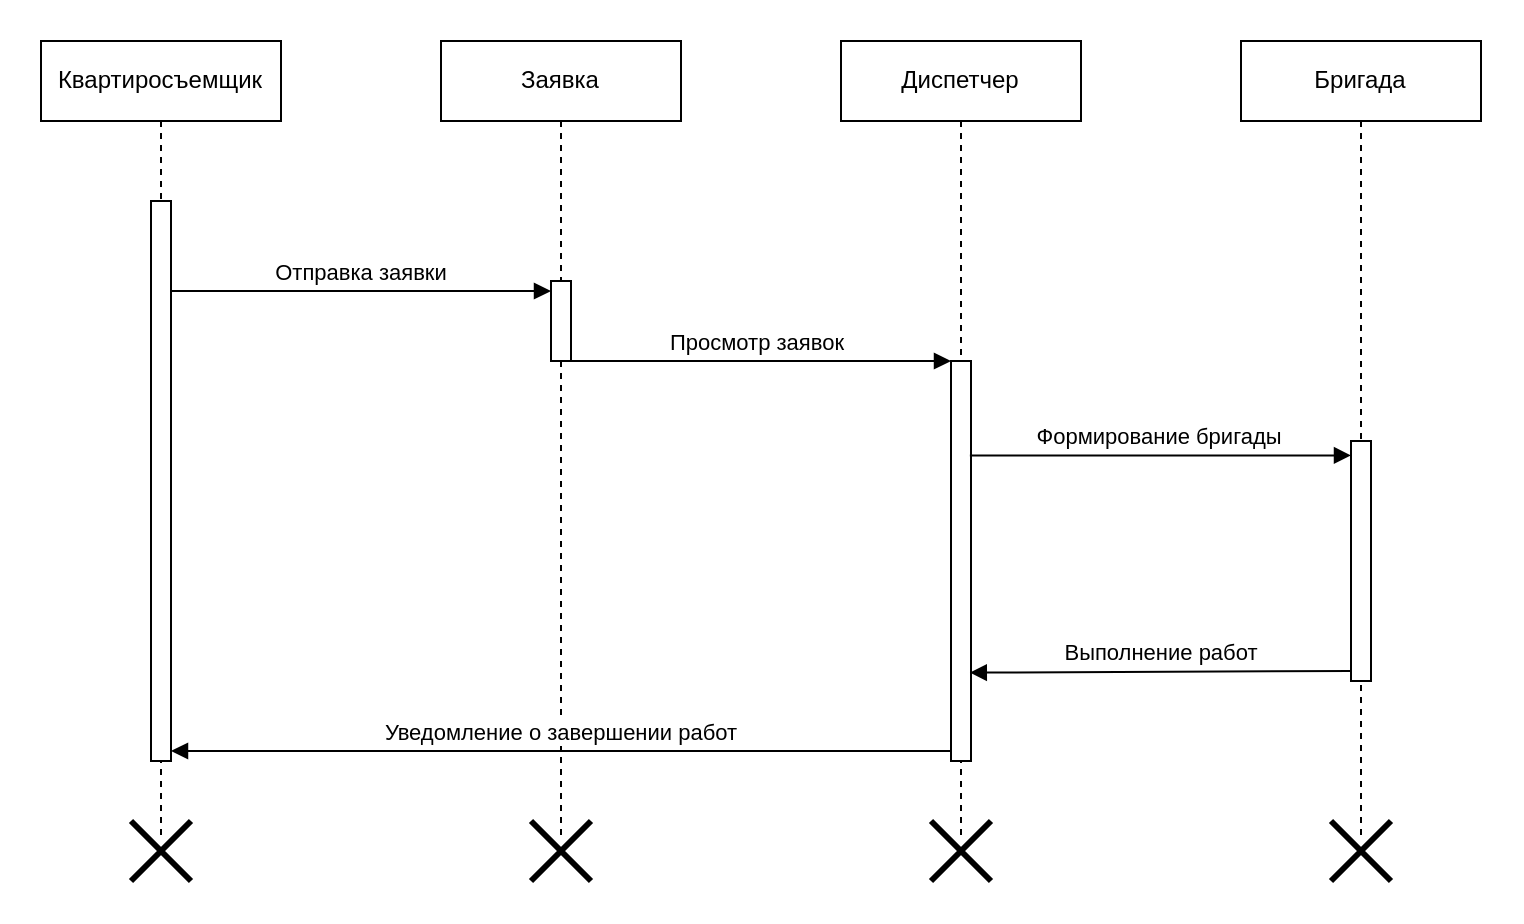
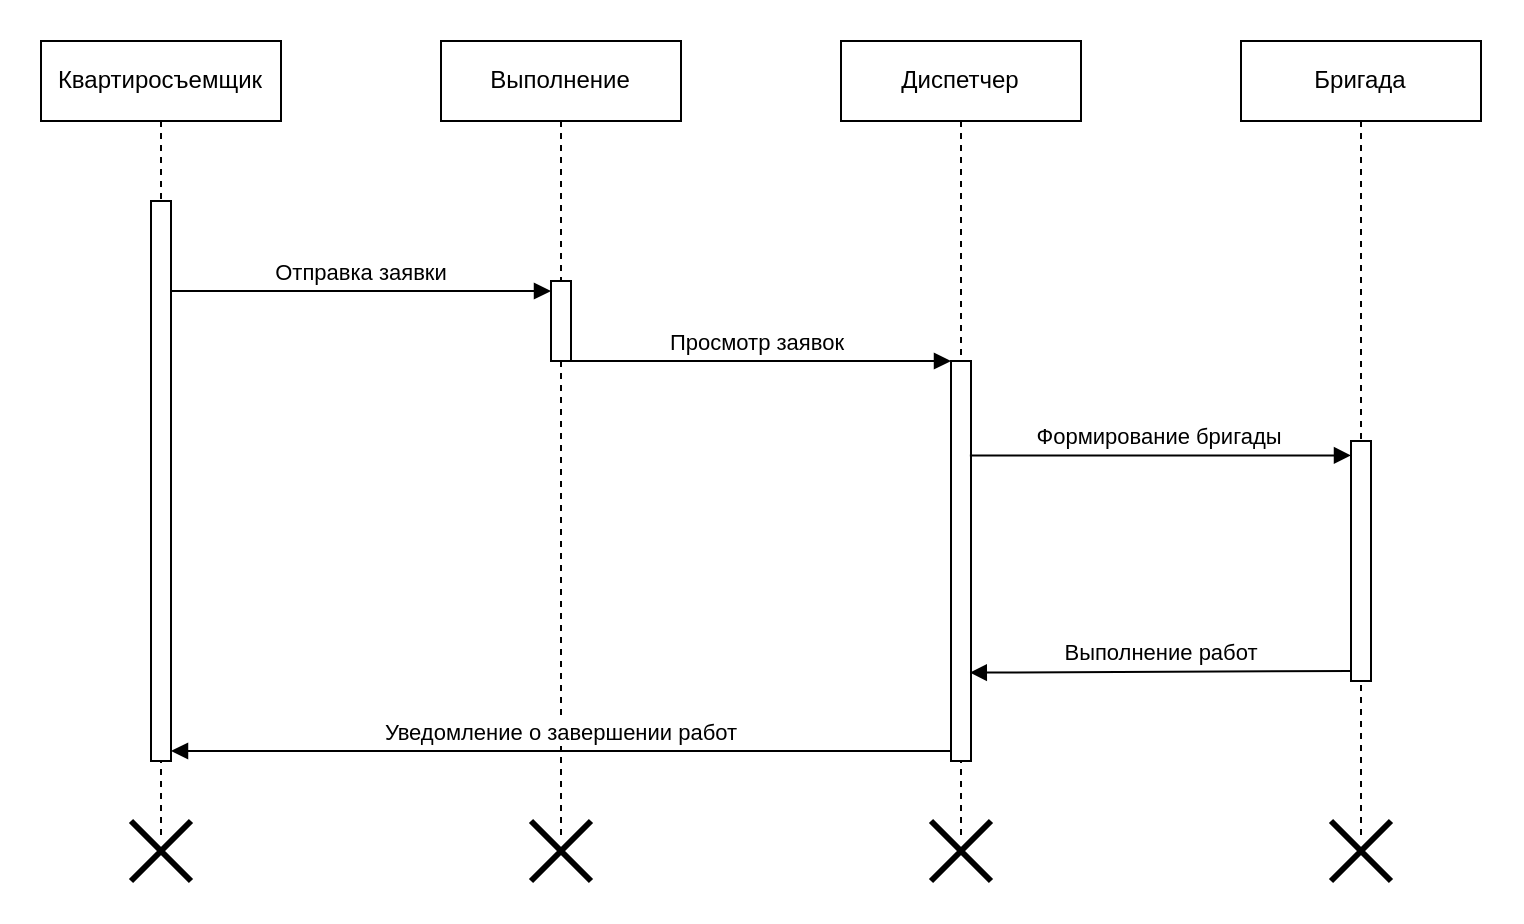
(561, 81) -> (561, 81)
